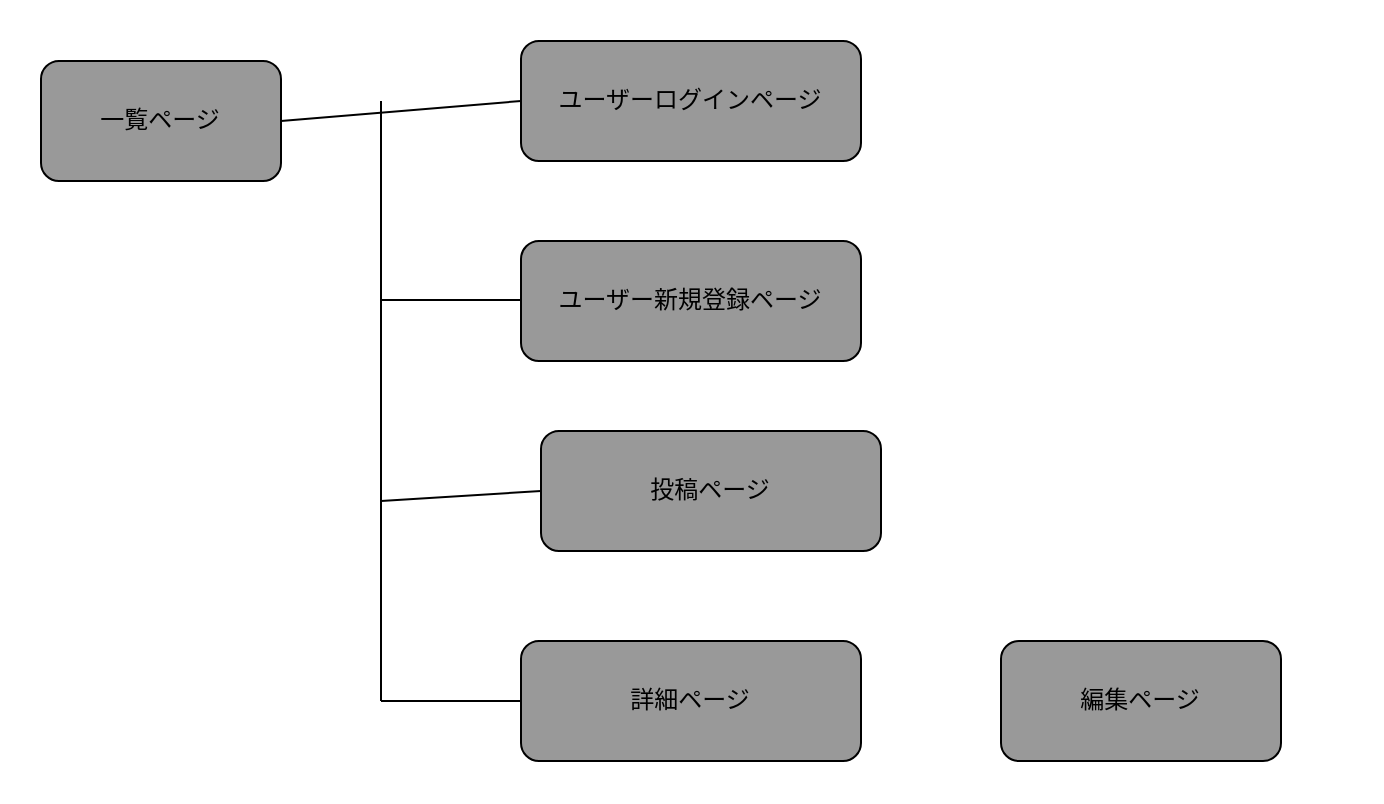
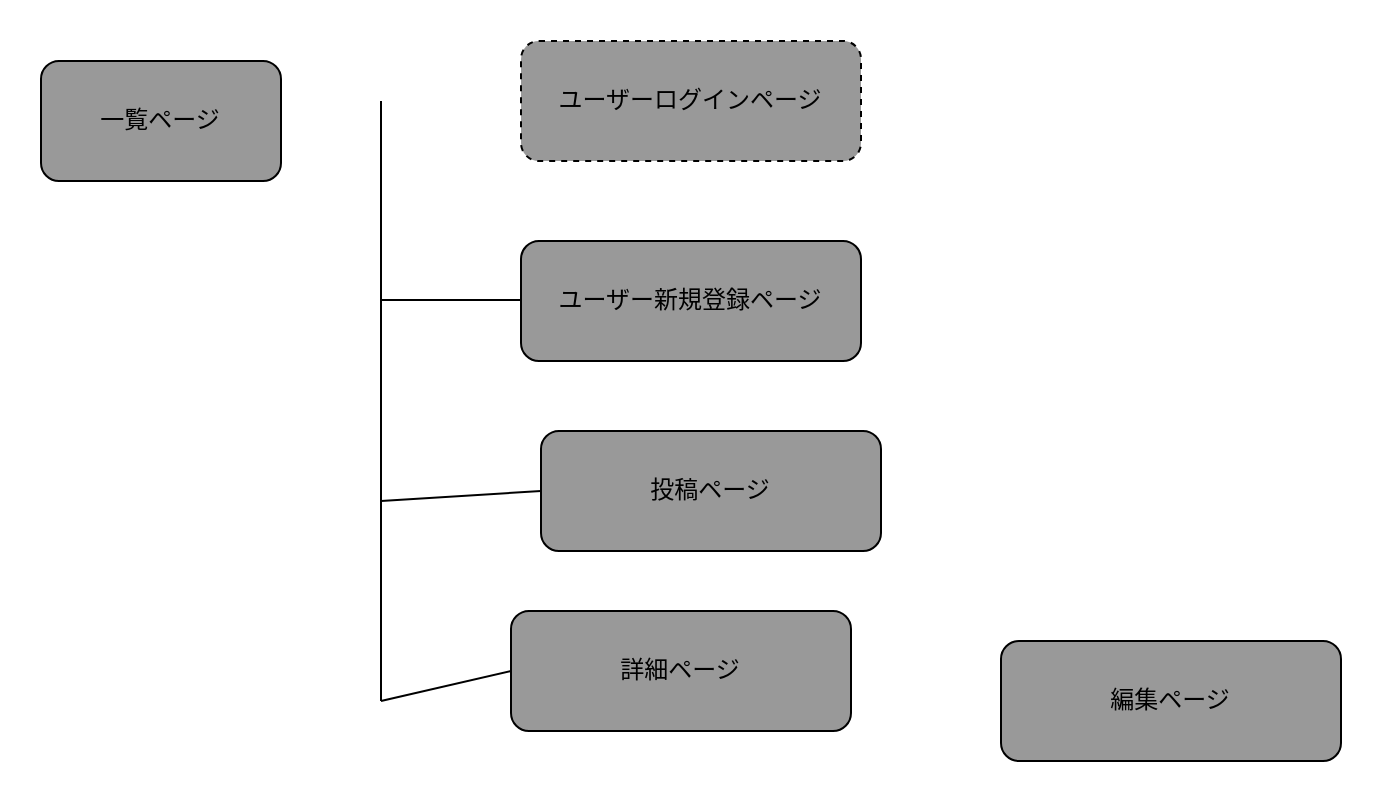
(691, 101) -> (691, 101)
(401, 111) -> none
(691, 701) -> (681, 671)
(1141, 701) -> (1171, 701)
